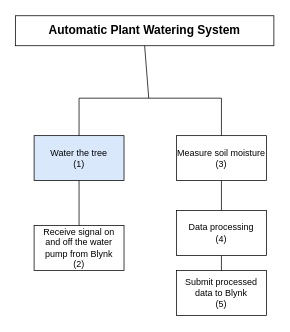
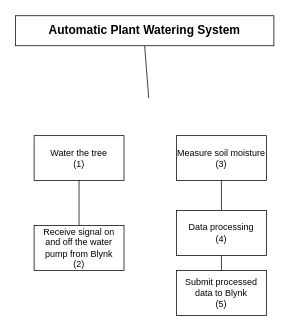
(150, 98) -> none
(79, 158) -> (79, 158)
